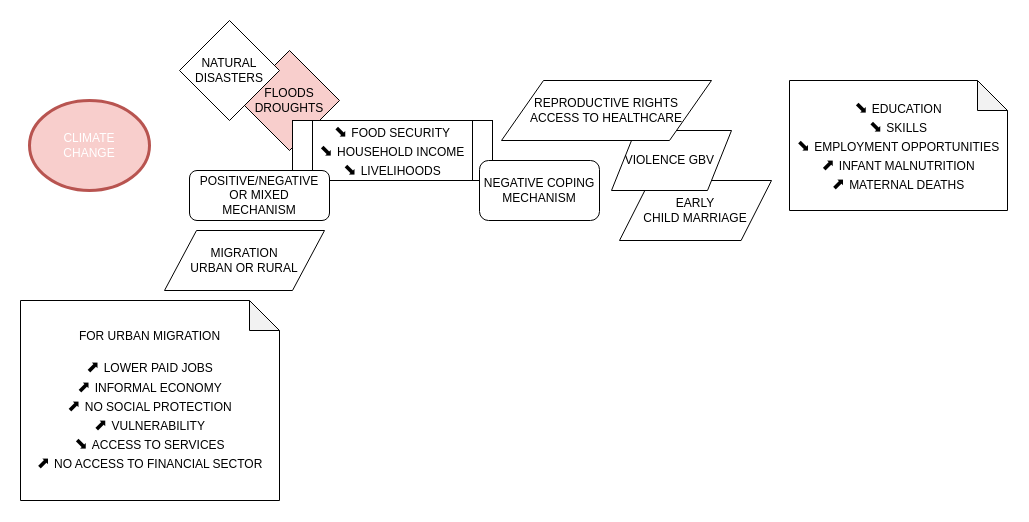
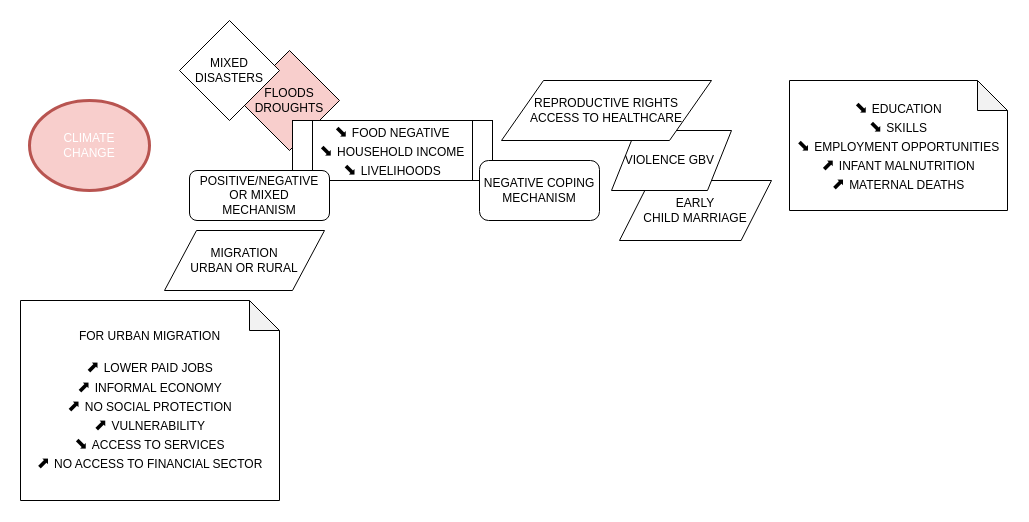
(230, 71) -> (230, 71)
(393, 151) -> (393, 151)
